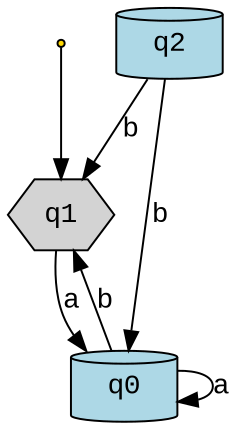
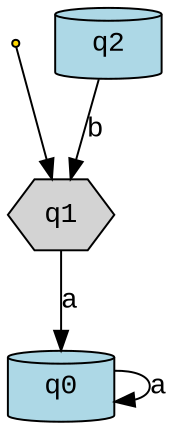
(148, 205) -> none
(96, 310) -> none
